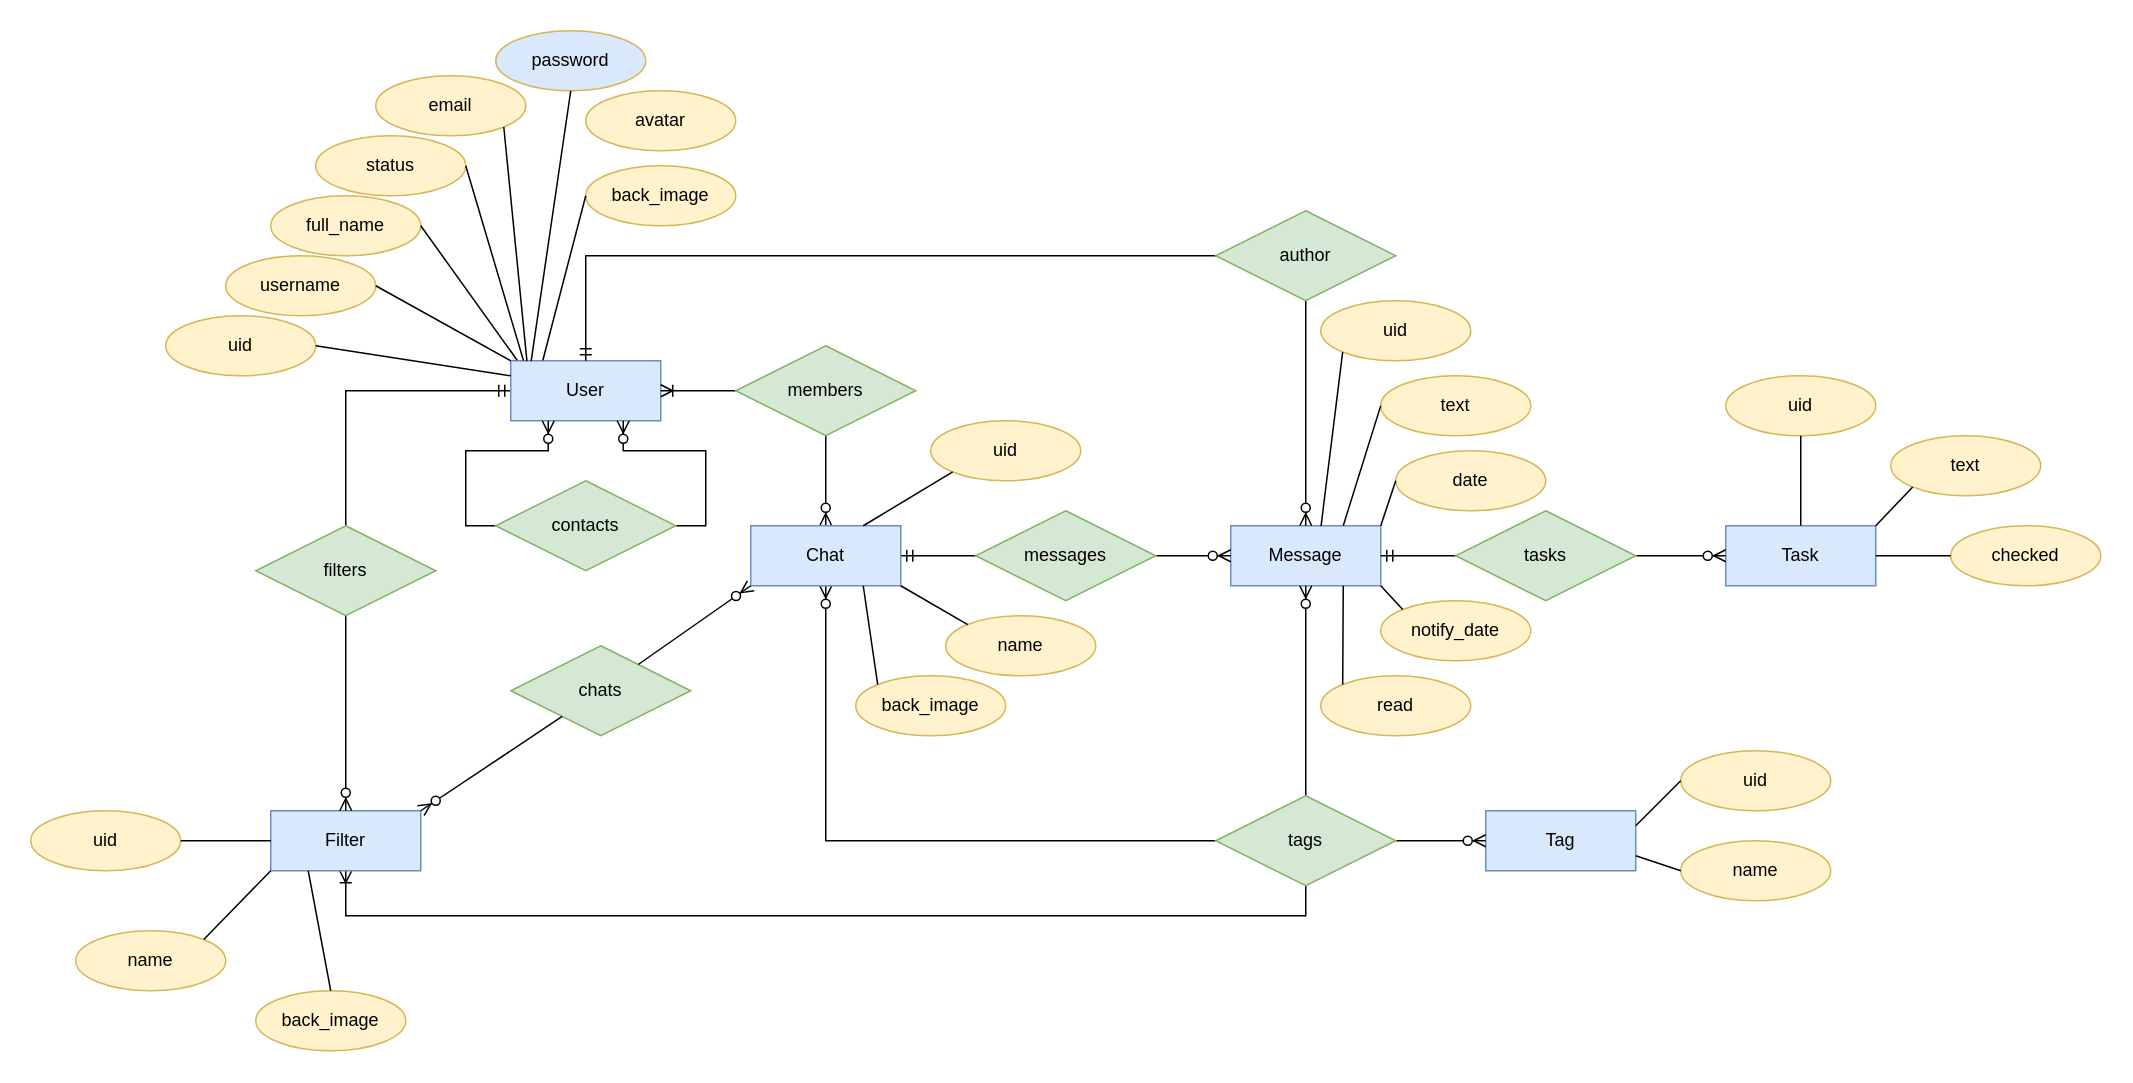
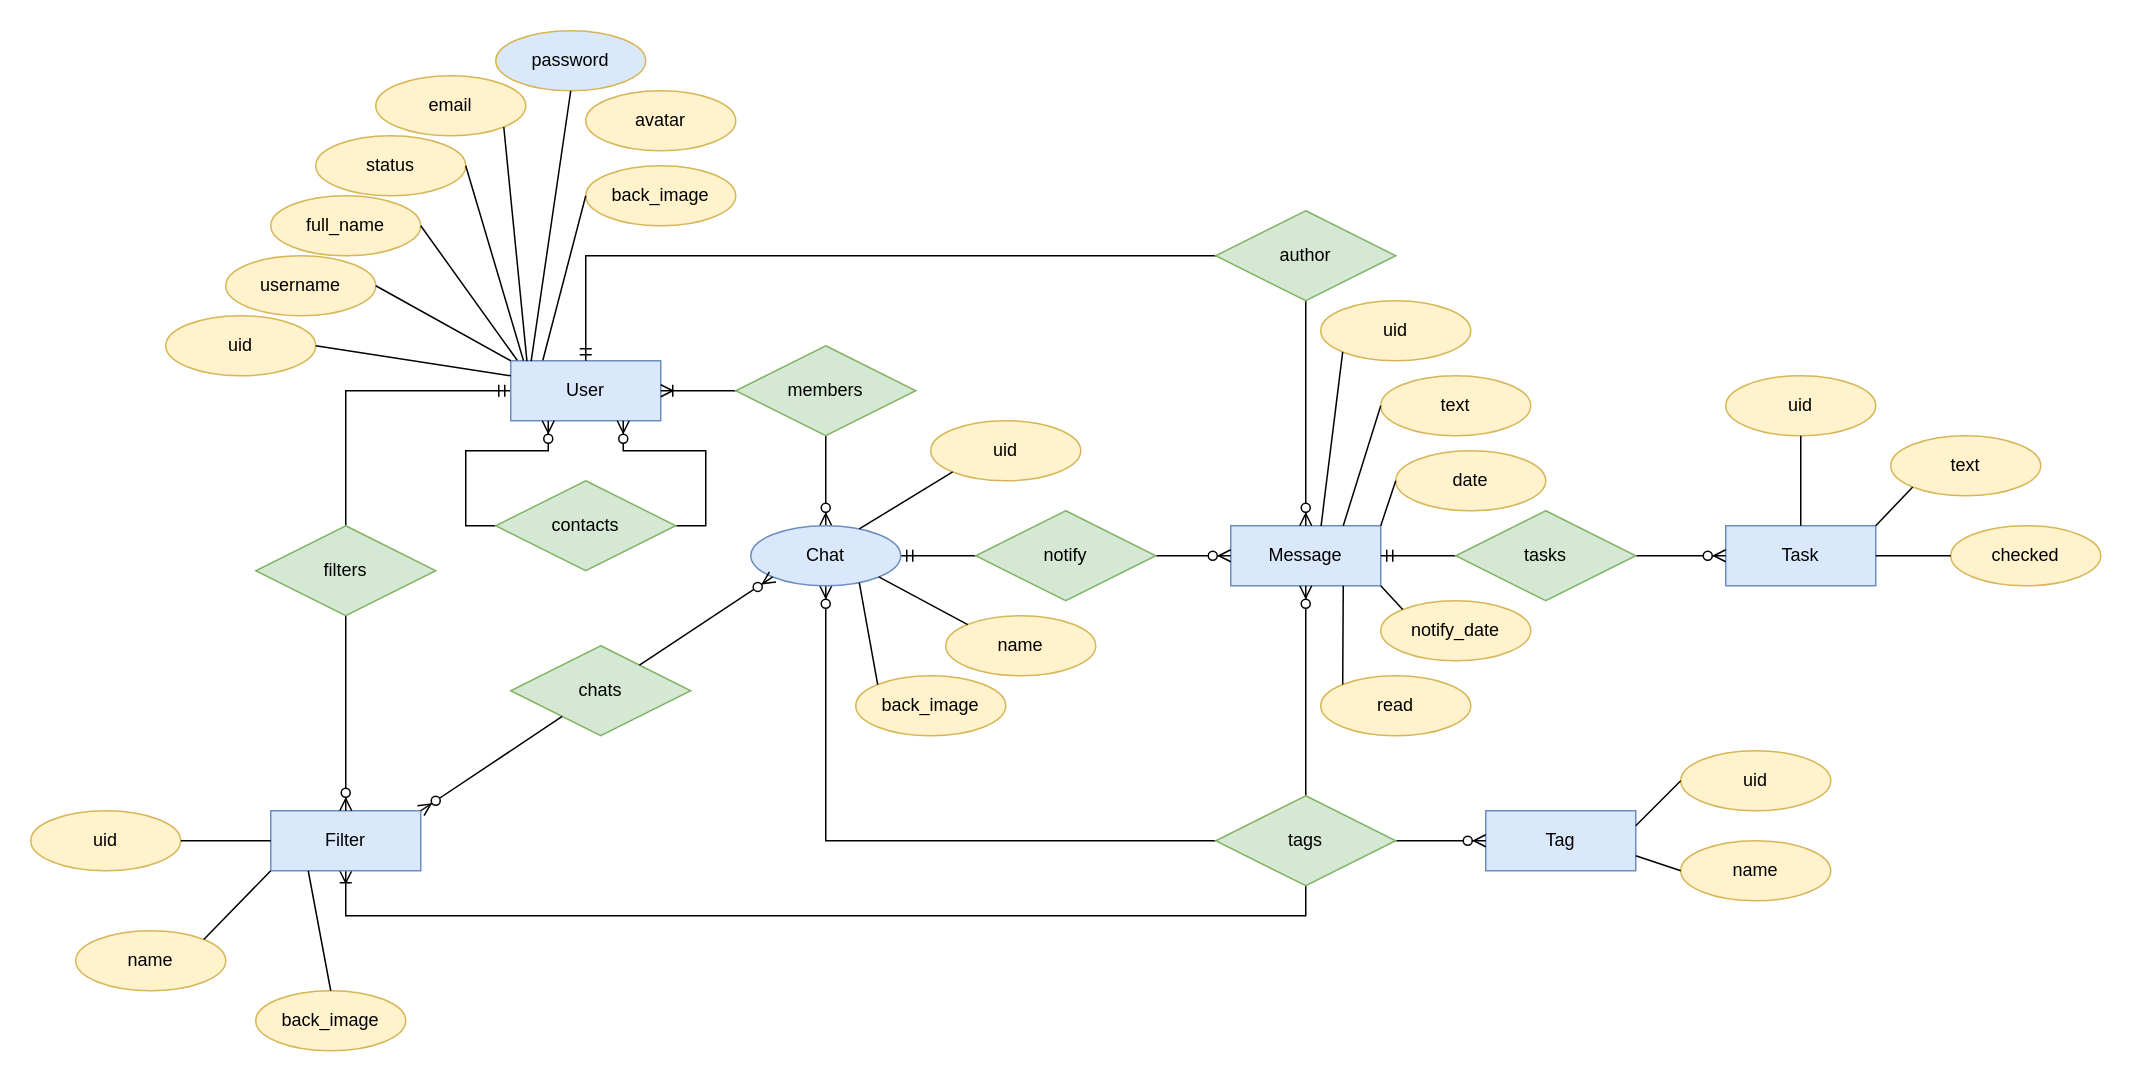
(826, 556) -> (826, 556)
(1066, 556) -> (1066, 556)
